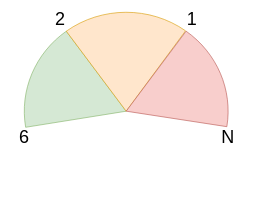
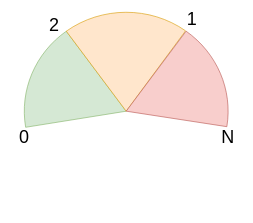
(60, 18) -> (54, 24)
(24, 137) -> (24, 137)
